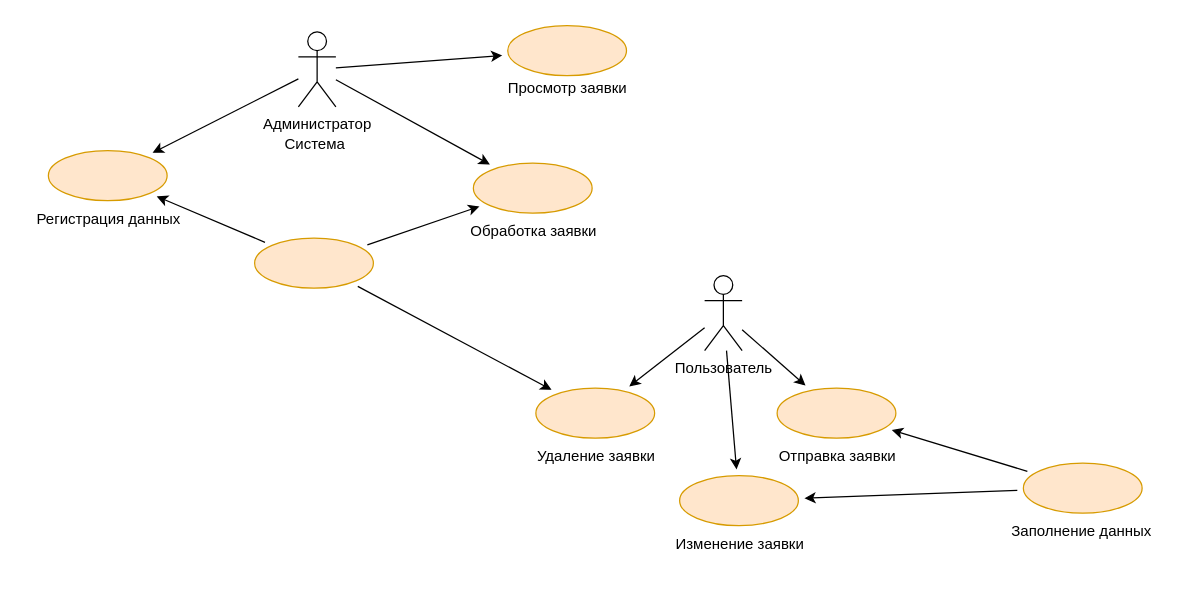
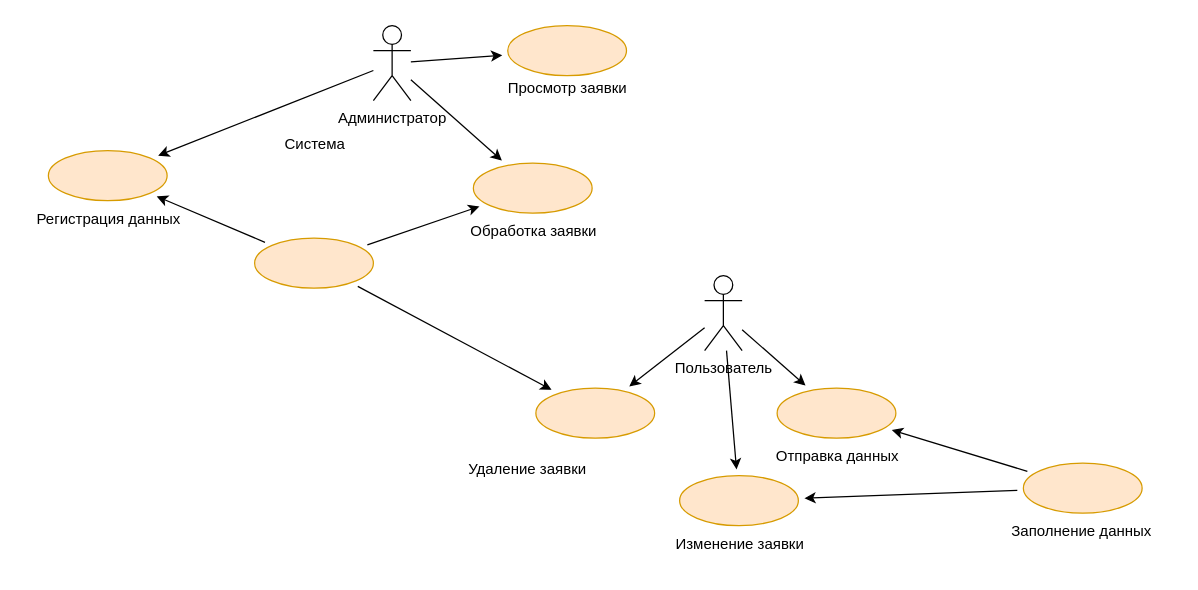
(317, 69) -> (392, 63)
(595, 457) -> (526, 469)
(838, 457) -> (838, 457)
